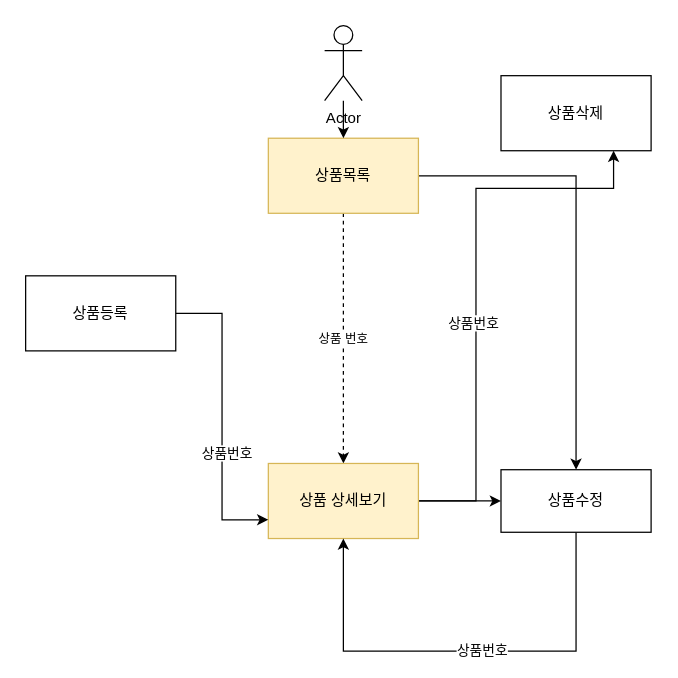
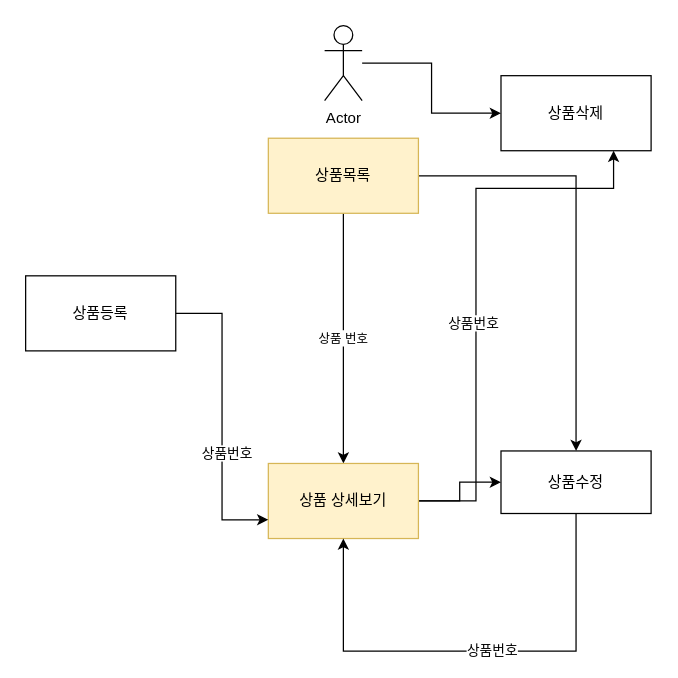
(343, 124) -> (431, 84)
(343, 271) -> (343, 271)
(576, 501) -> (576, 482)
